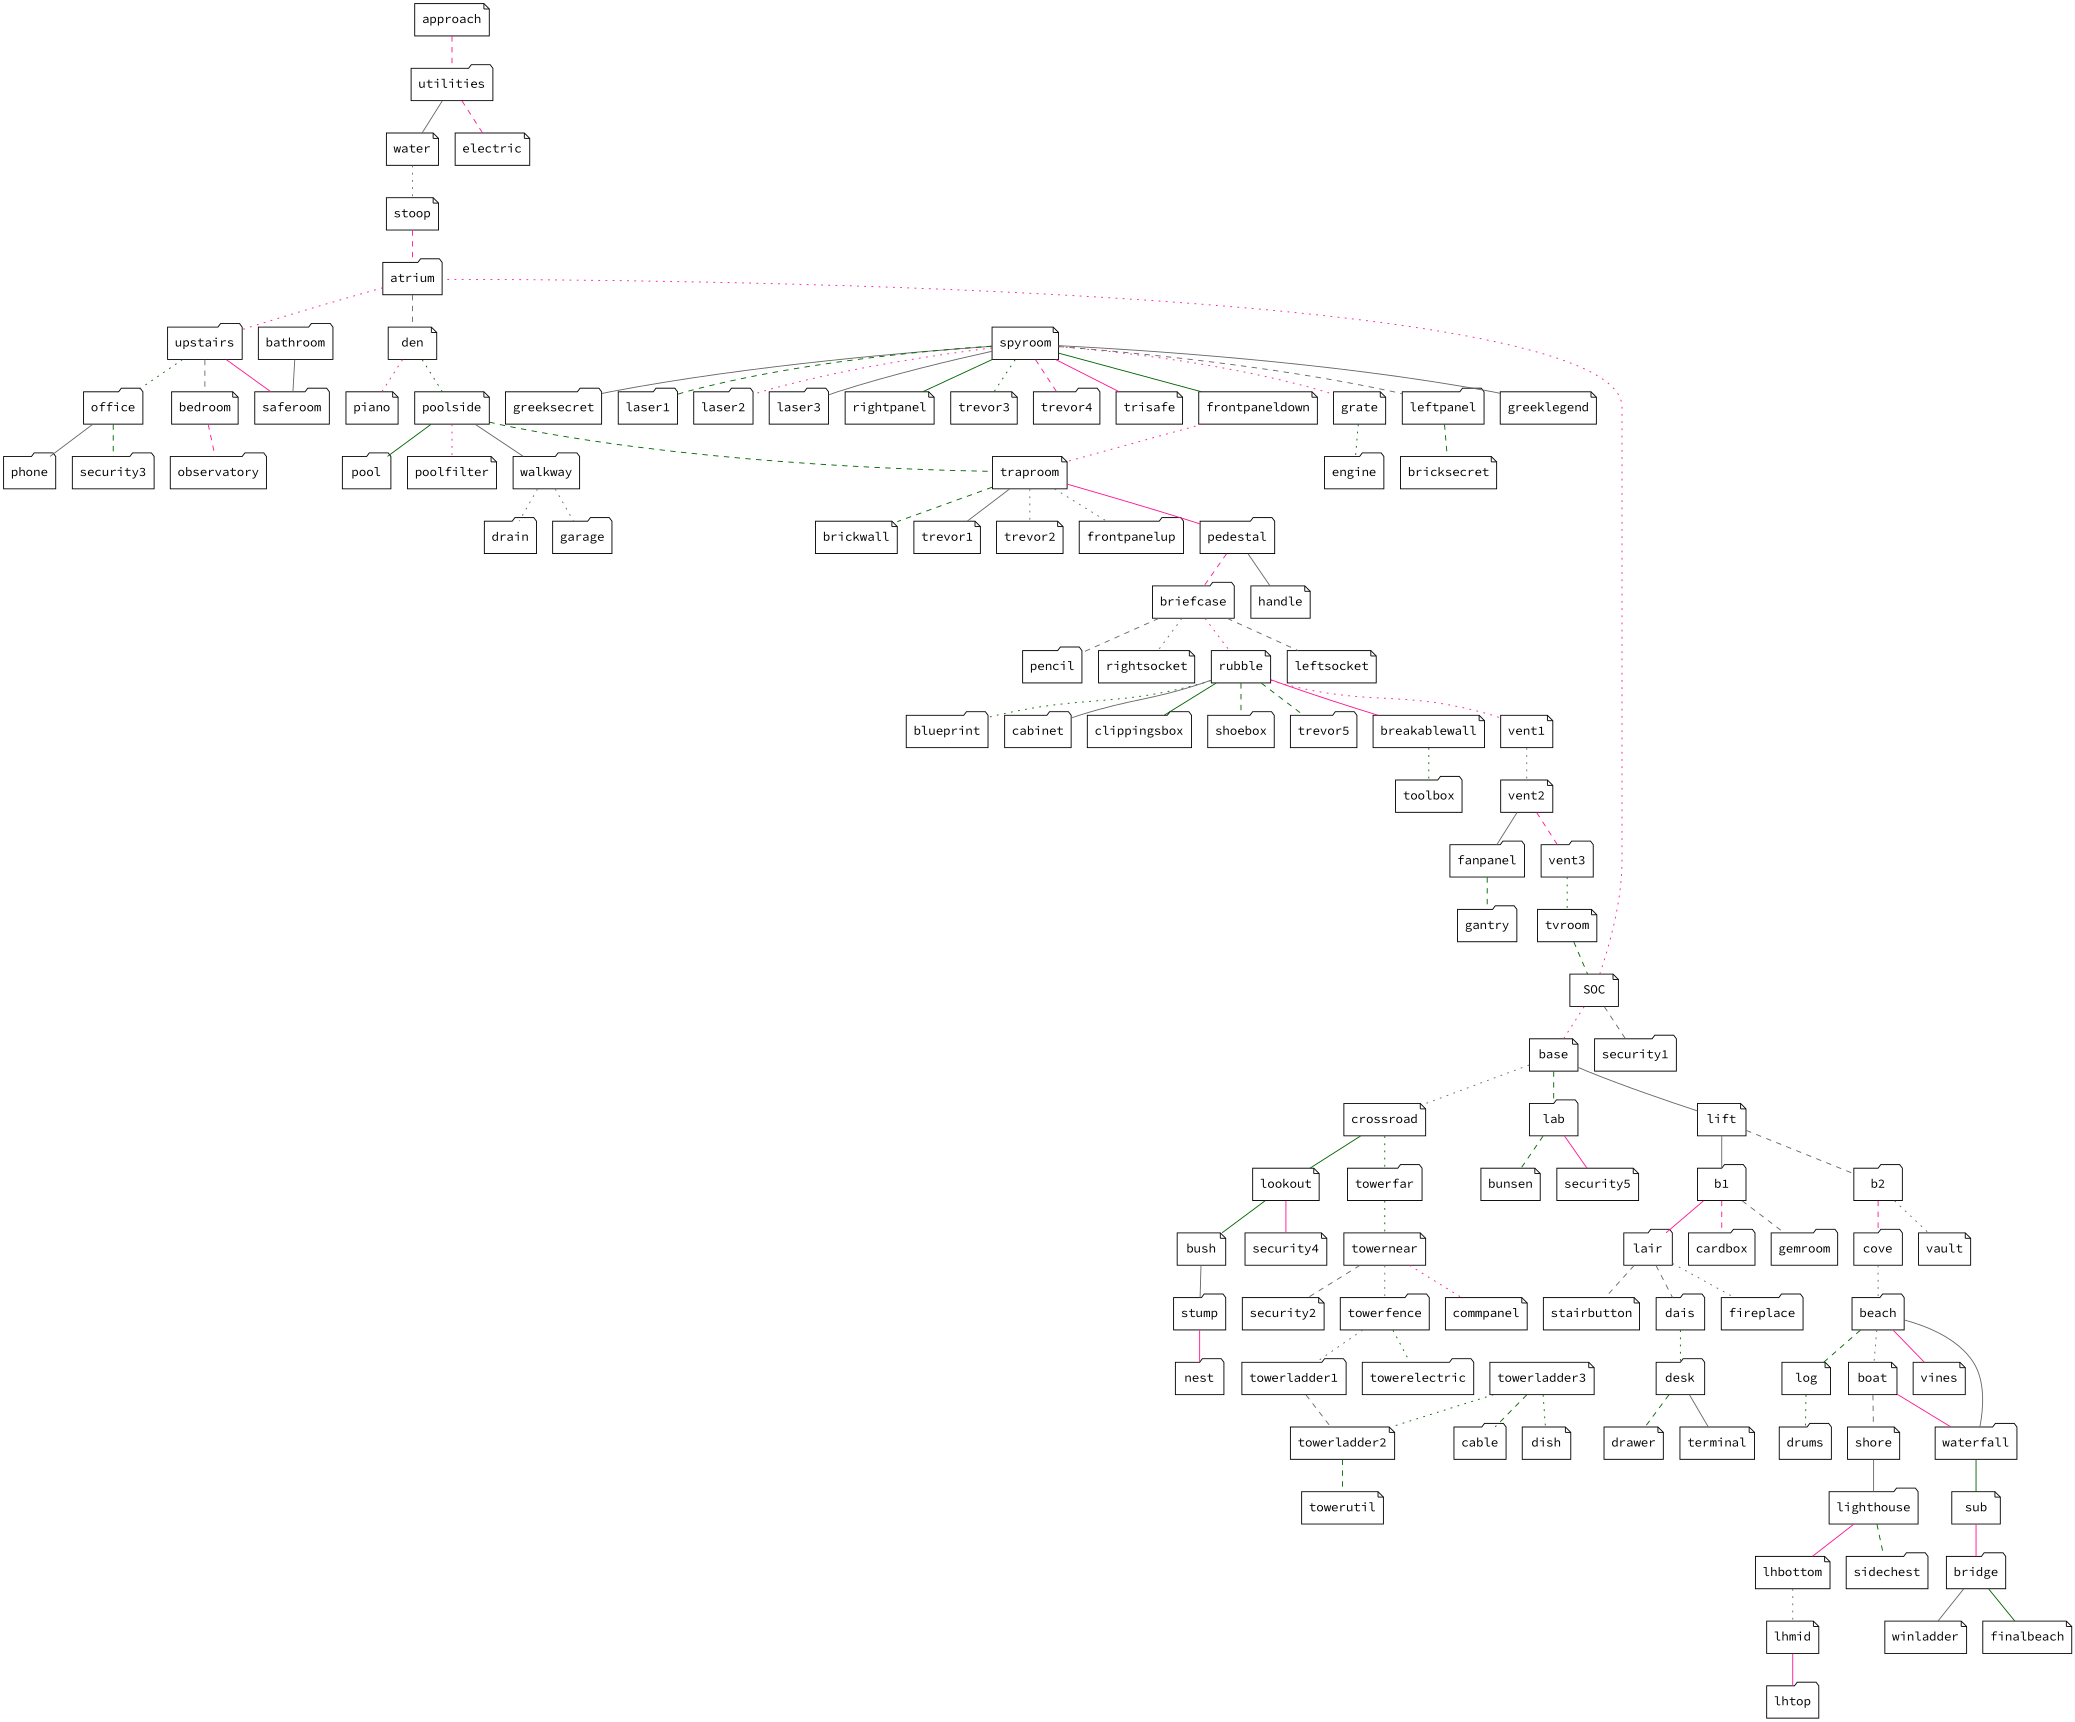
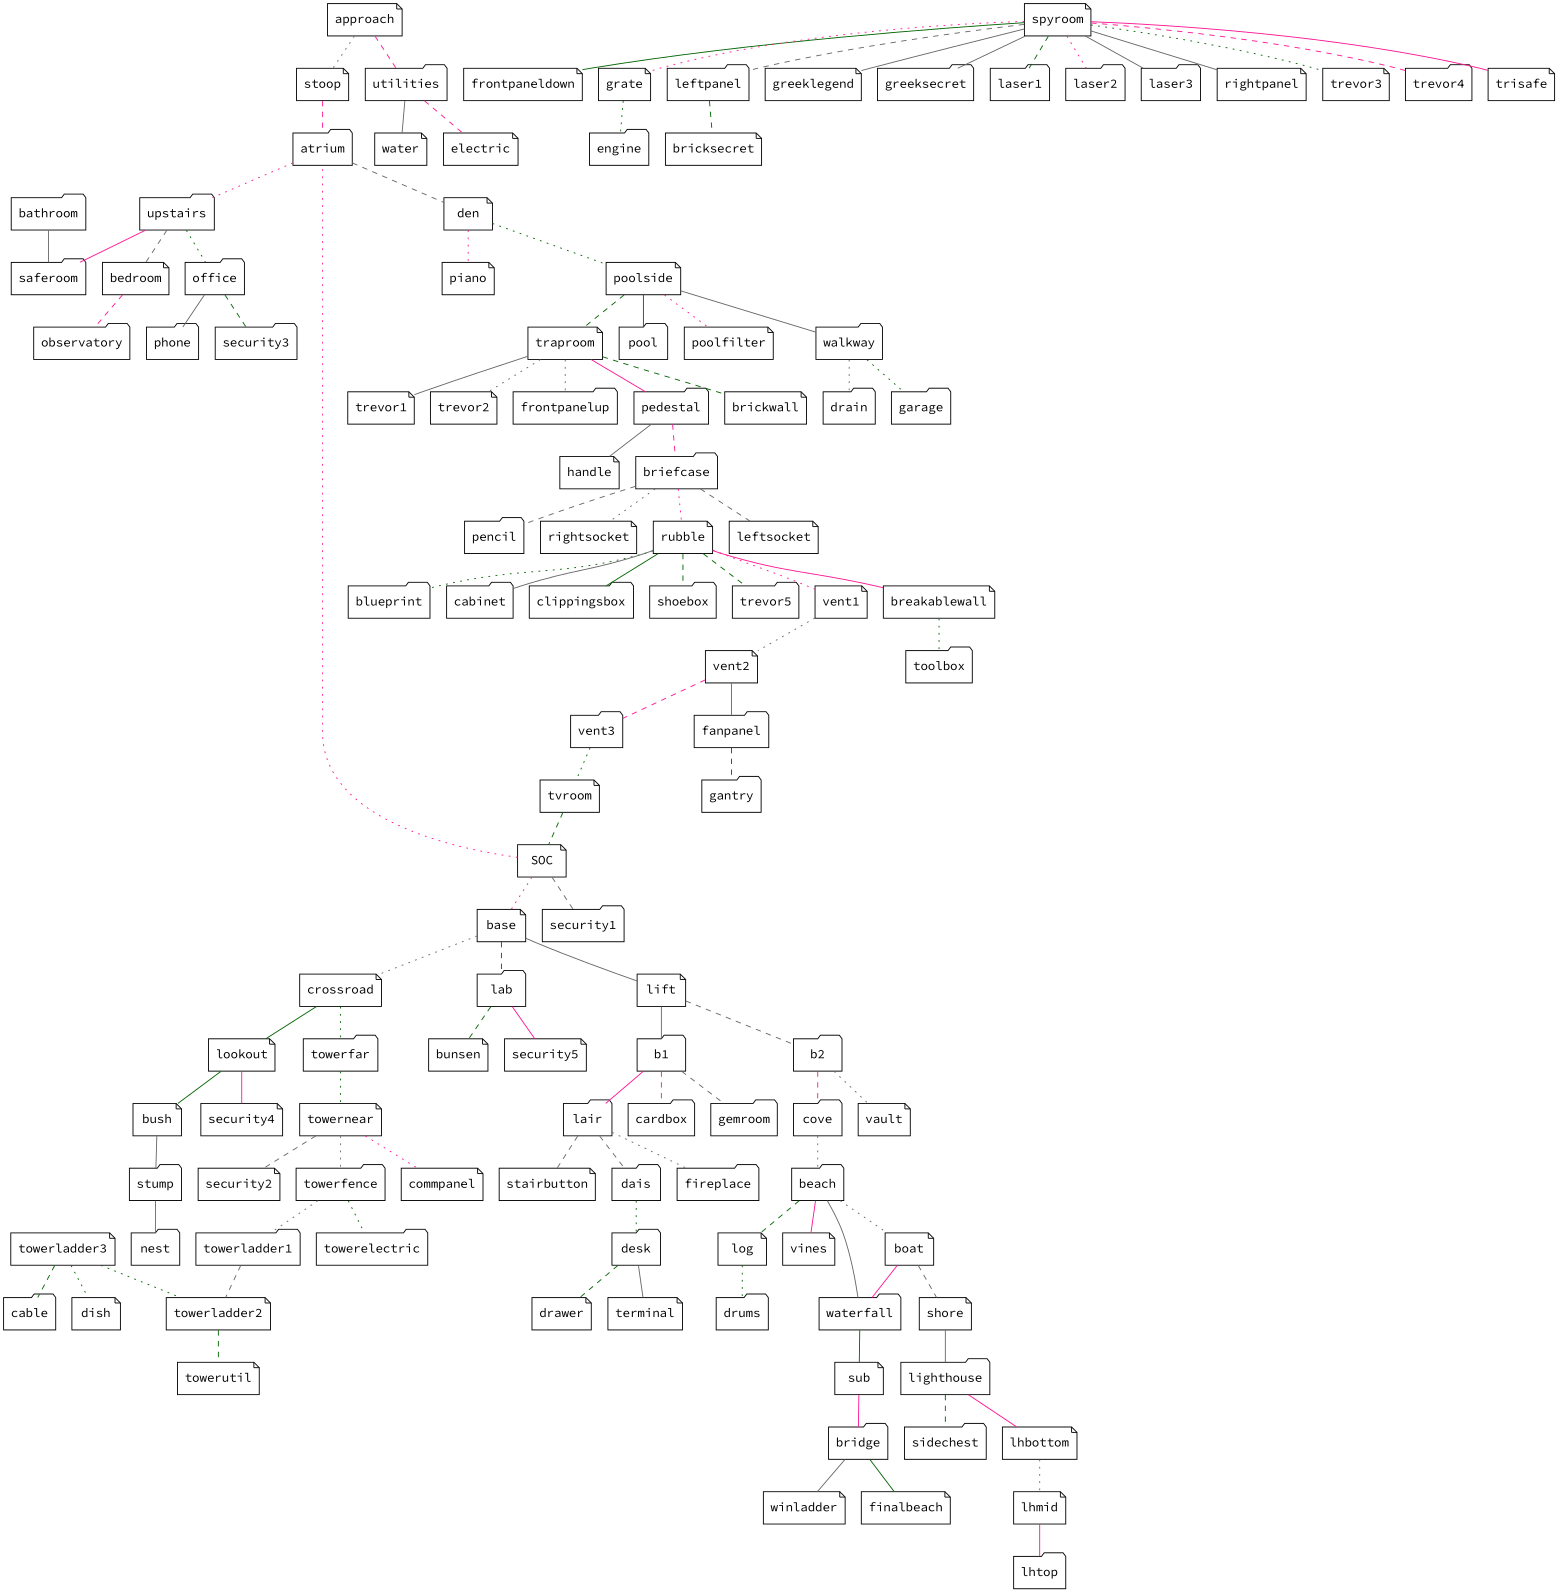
(412, 182) -> (344, 52)
(957, 376) -> (1154, 50)
(1135, 443) -> none
(564, 505) -> (885, 376)
